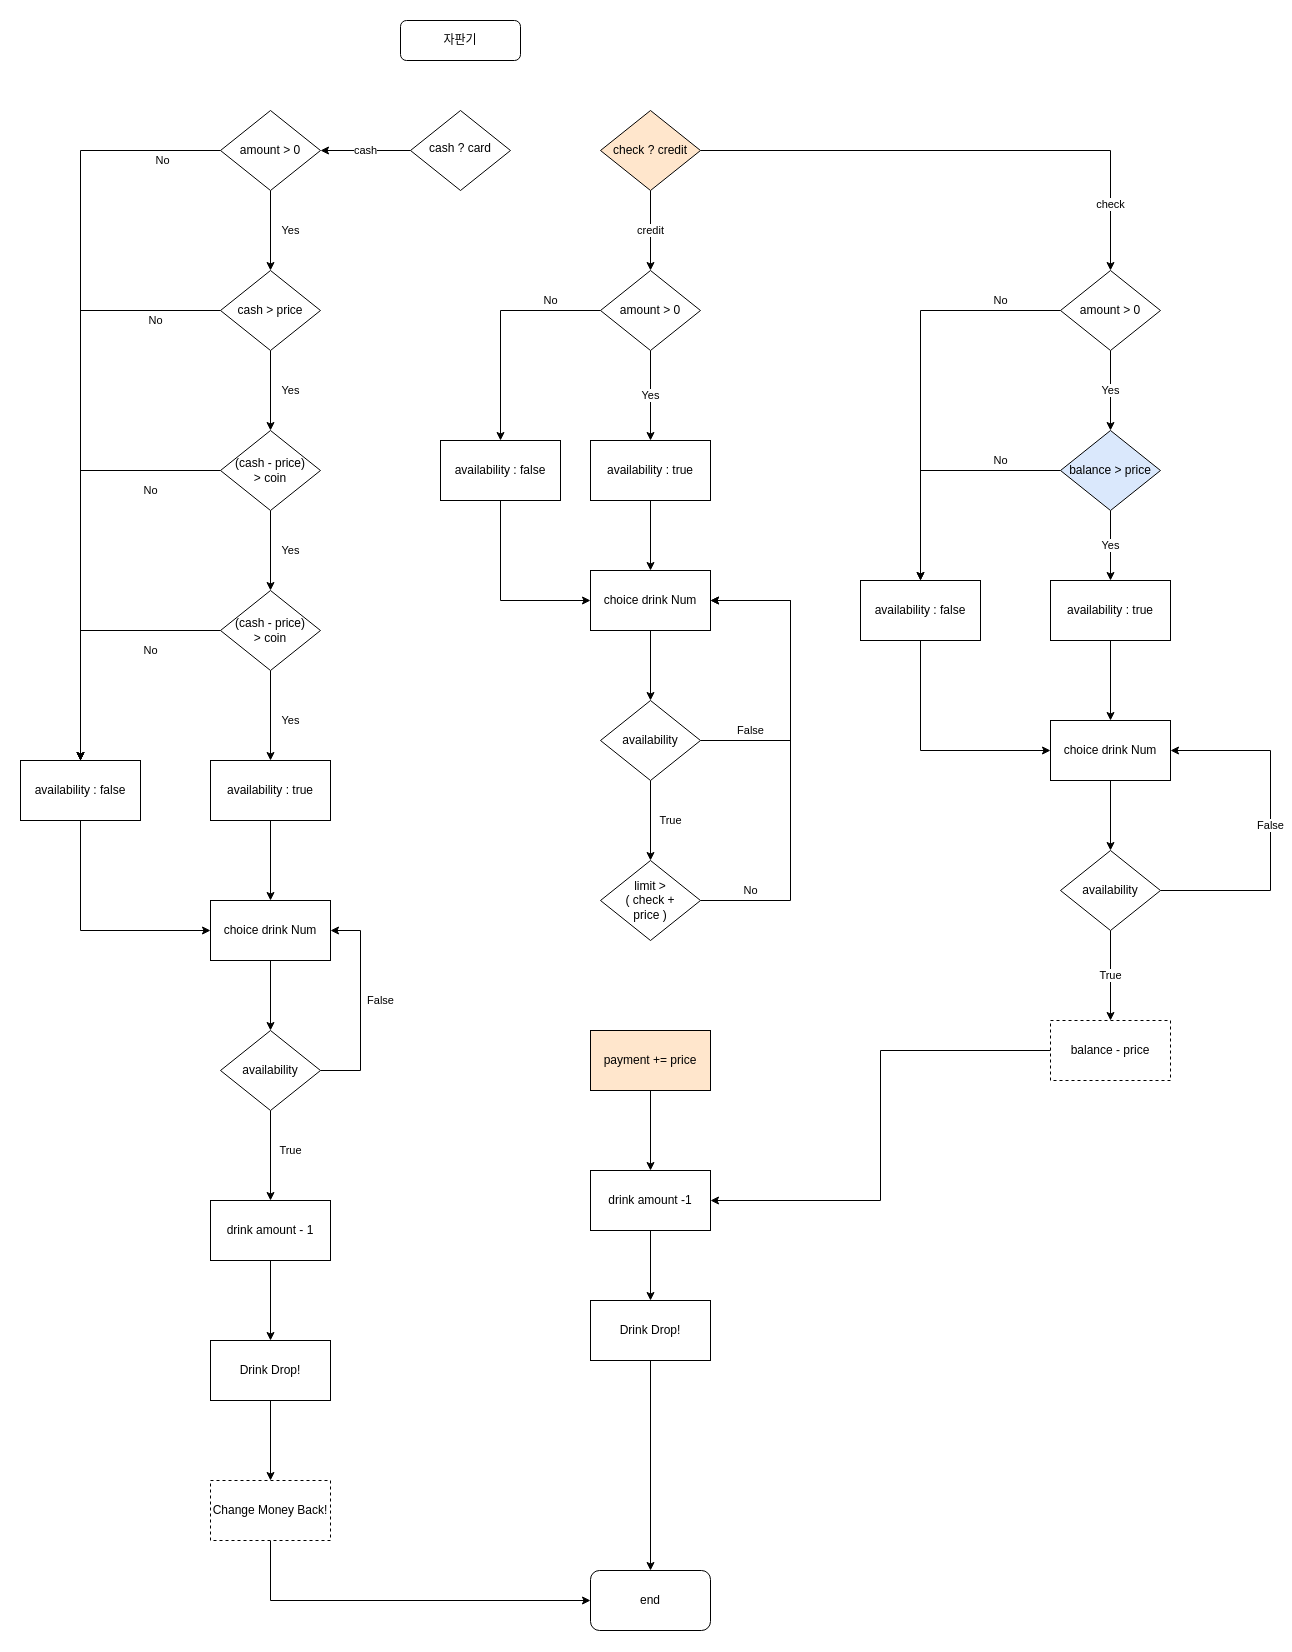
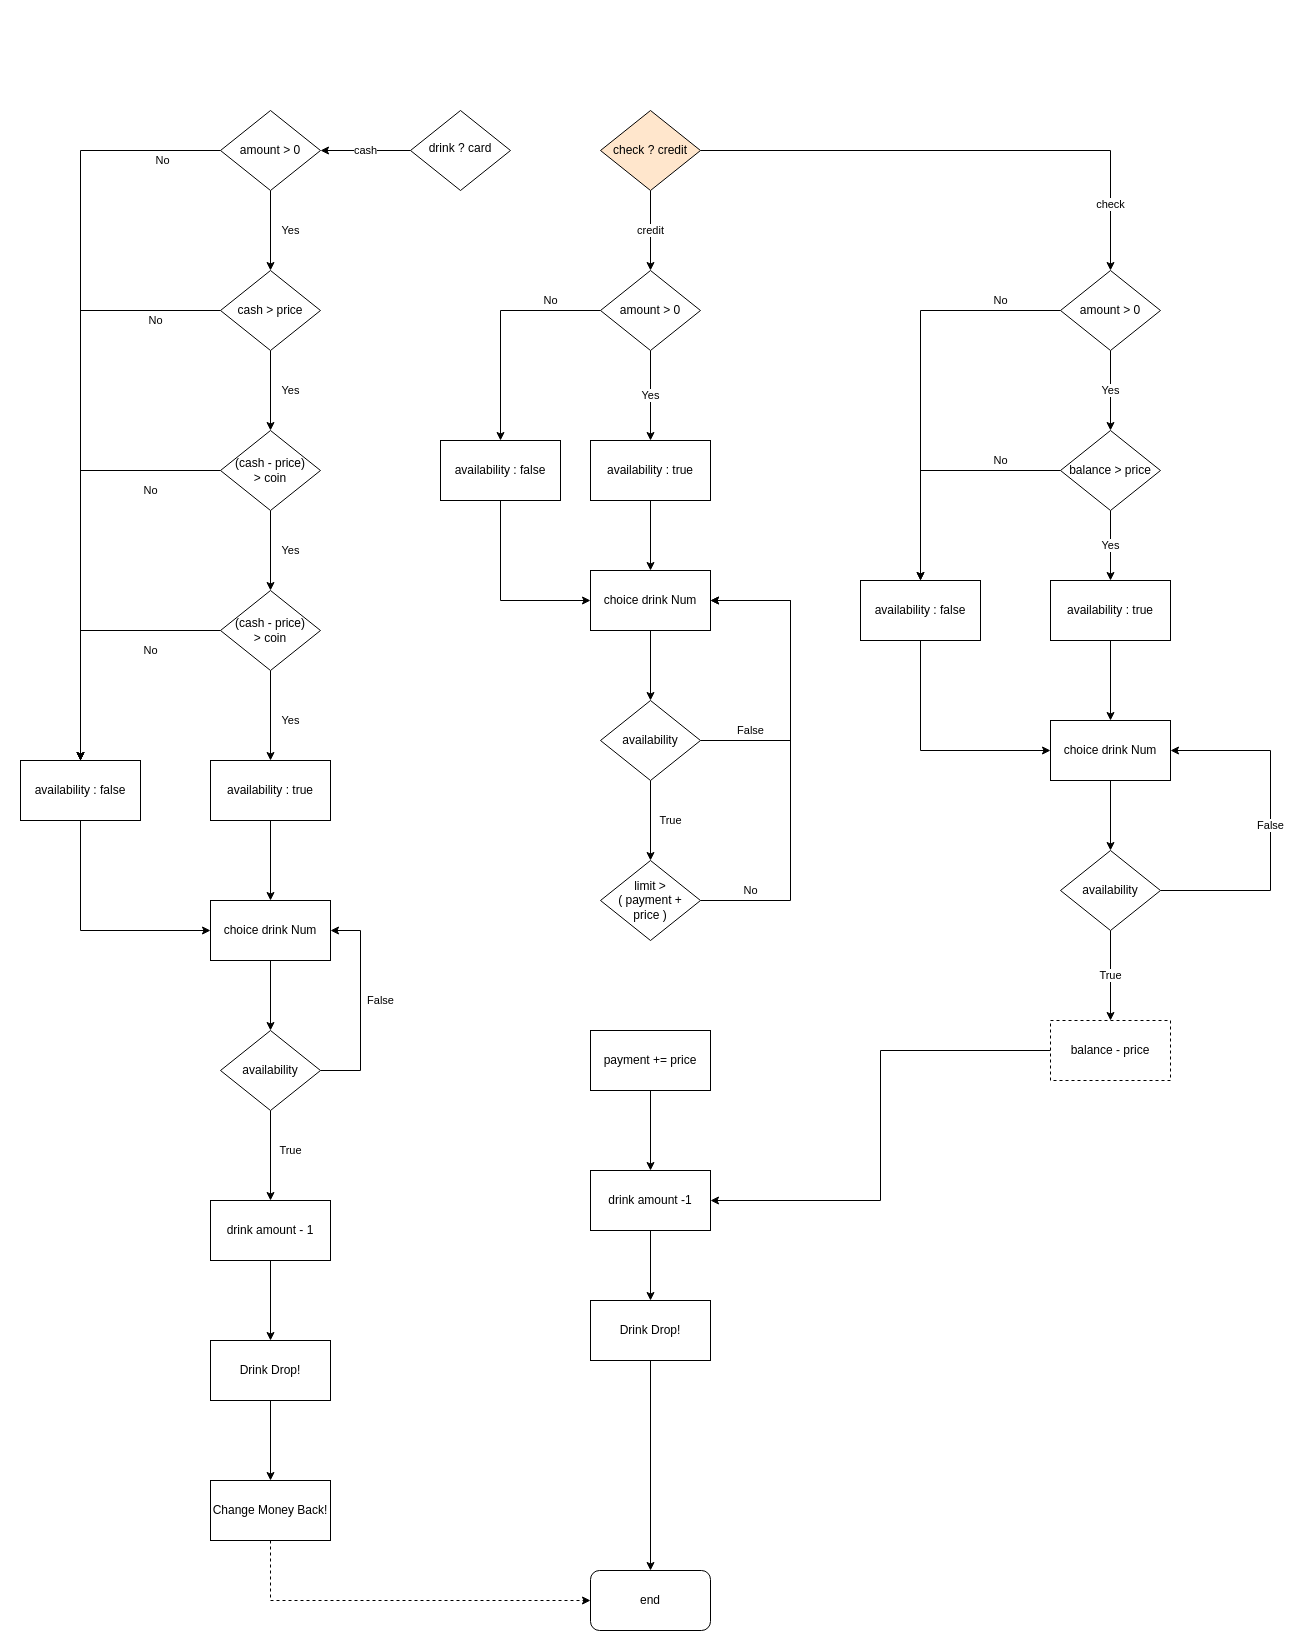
(461, 41) -> none
(461, 149) -> (461, 149)
(1111, 471) -> (1111, 471)
(651, 901) -> (651, 901)
(651, 1061) -> (651, 1061)
(271, 1511) -> (271, 1511)
(397, 1601) -> (397, 1601)
